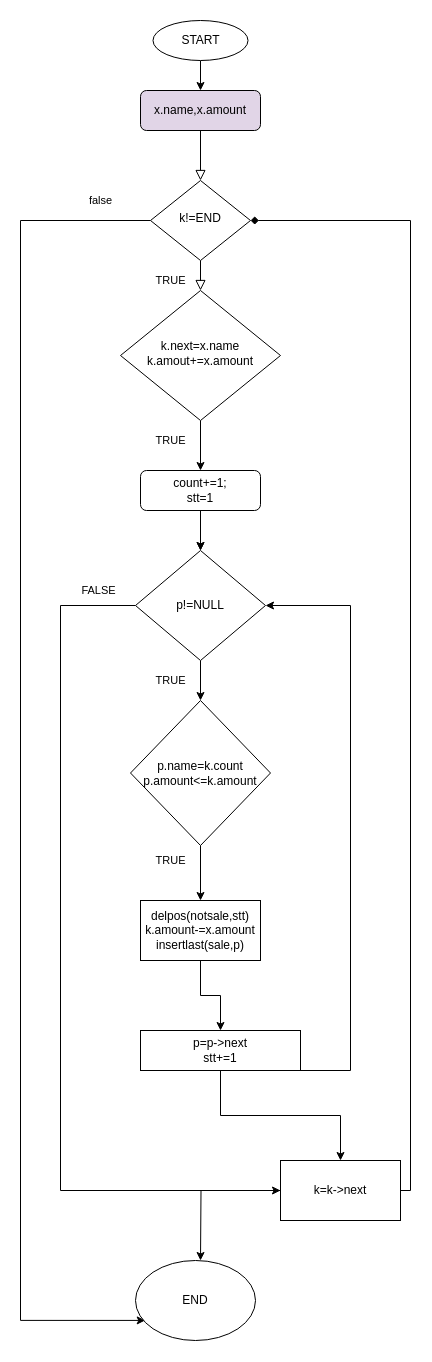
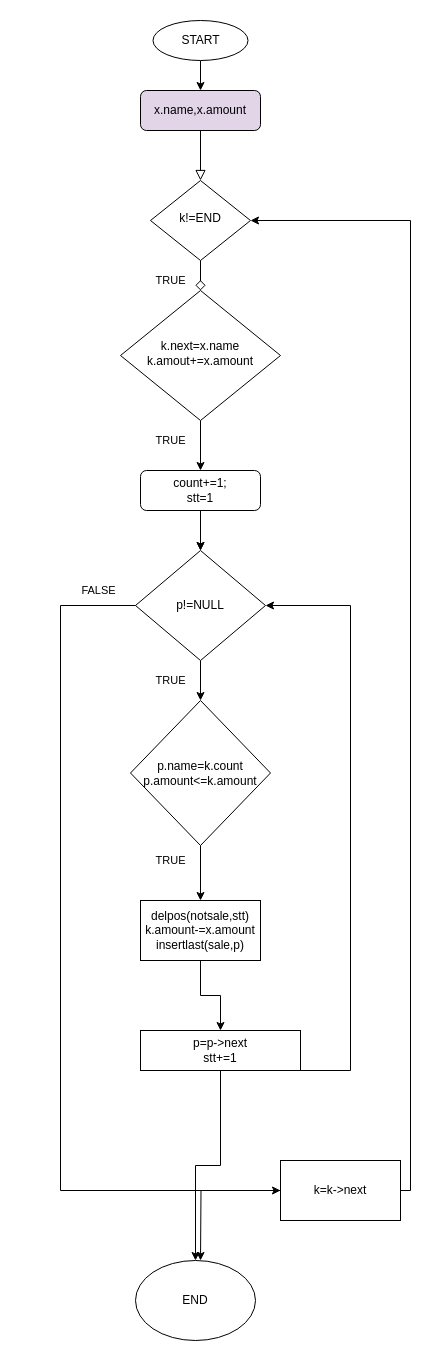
(259, 221) -> (258, 221)
(201, 279) -> (201, 279)
(21, 764) -> none
(299, 1116) -> (196, 1171)
